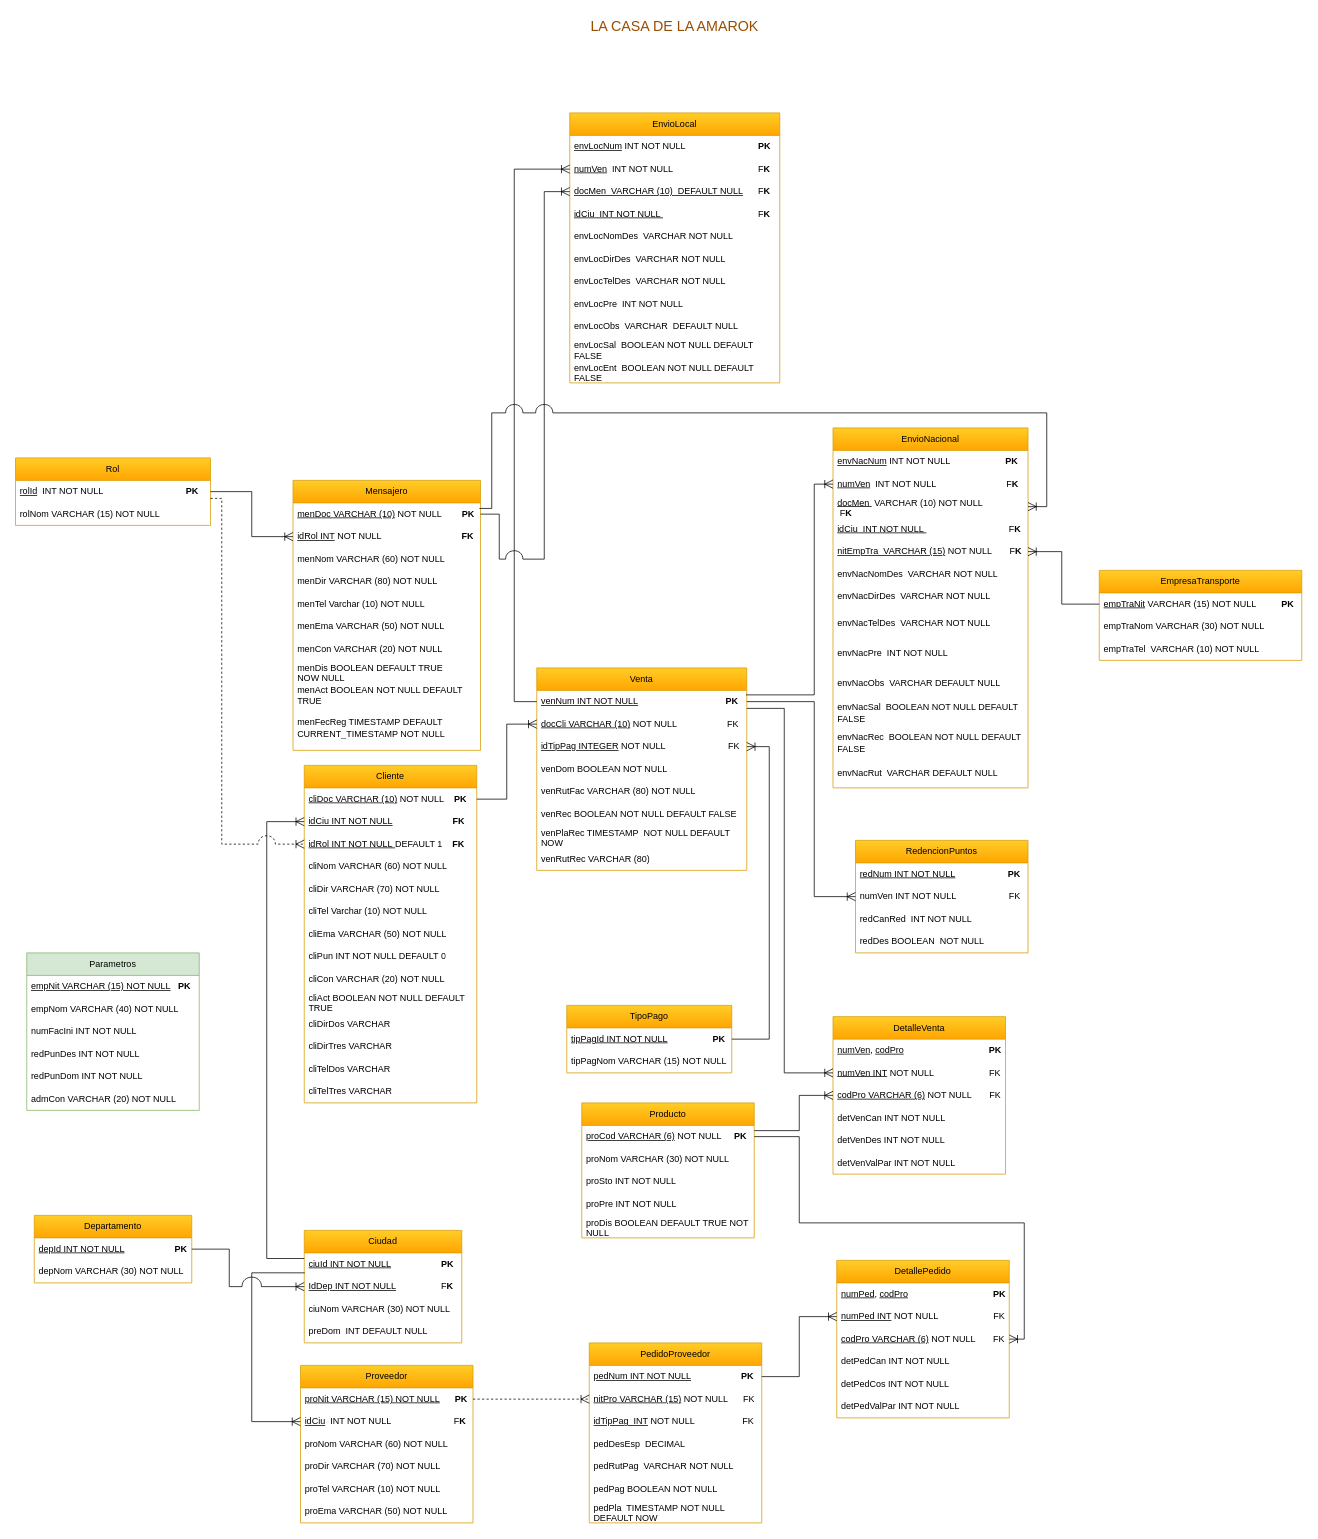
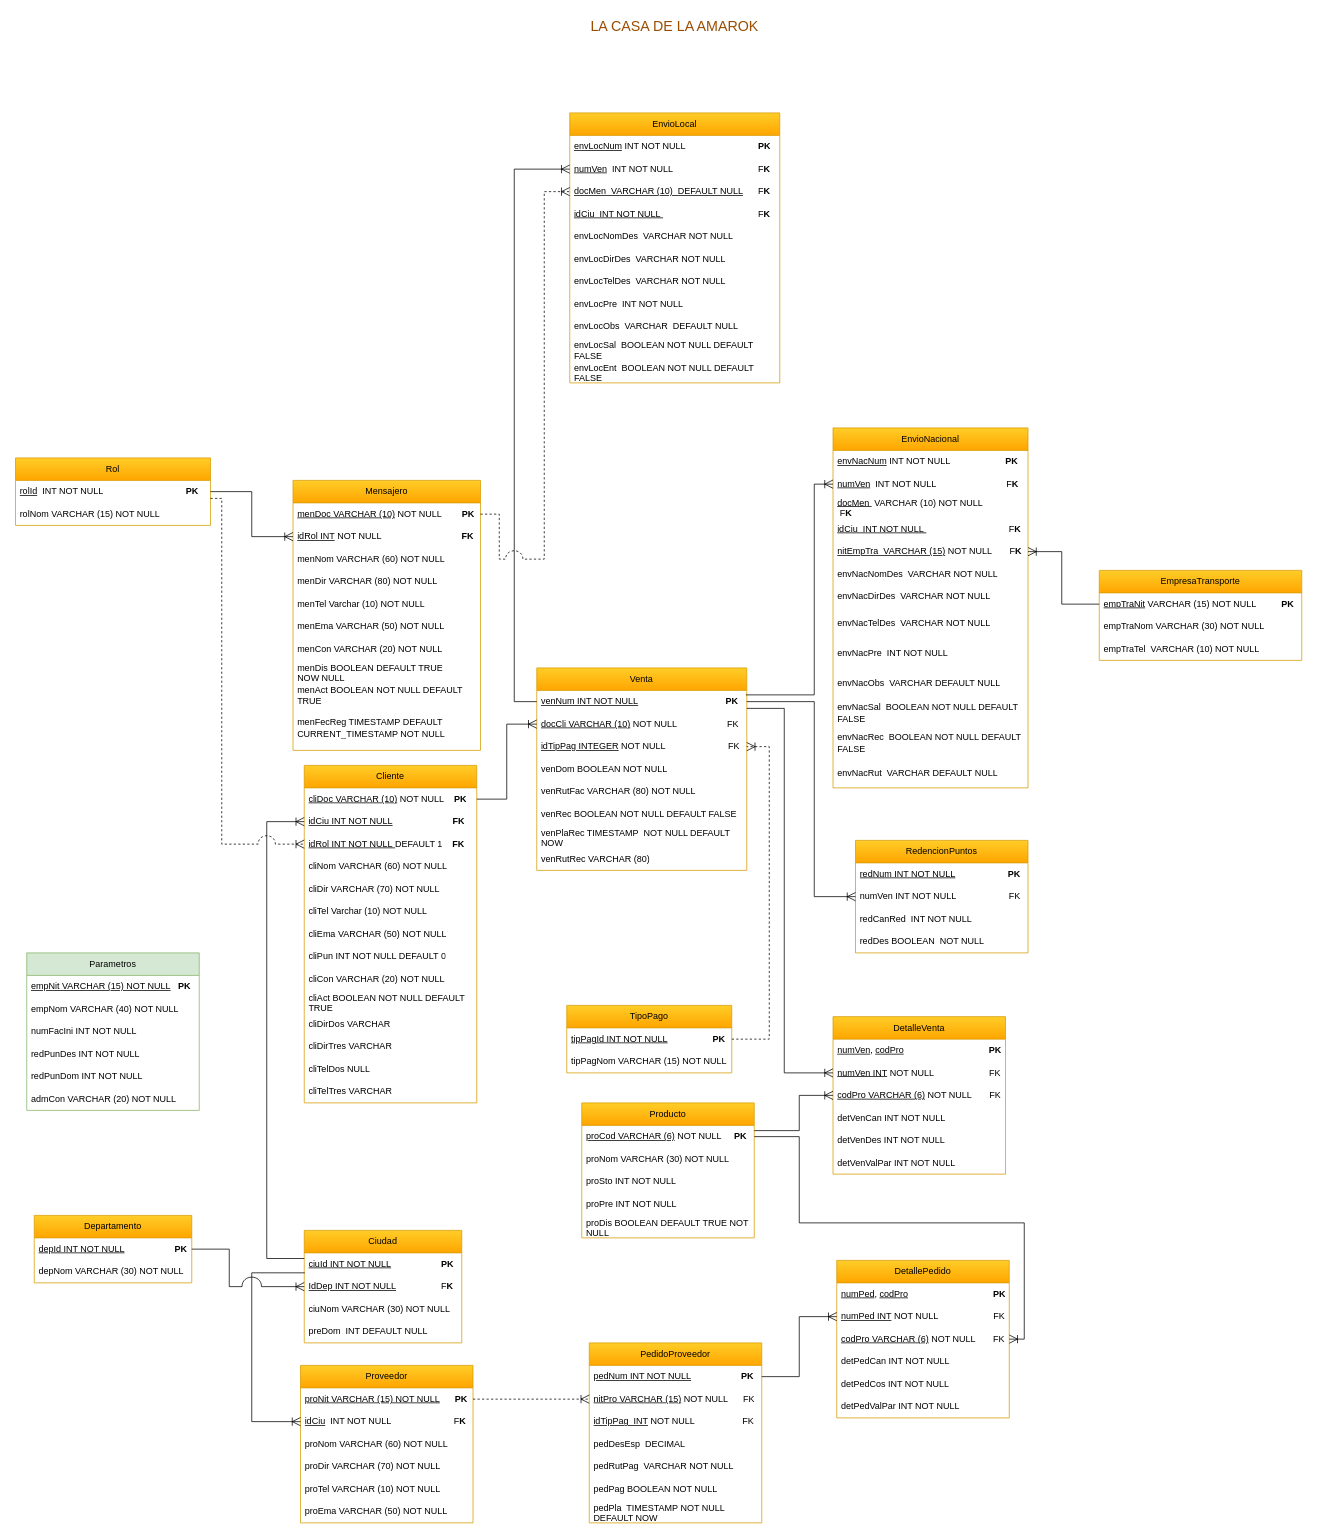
(767, 413) -> none
(544, 420) -> (544, 420)
(769, 901) -> (769, 901)
(347, 1069) -> (339, 1069)
